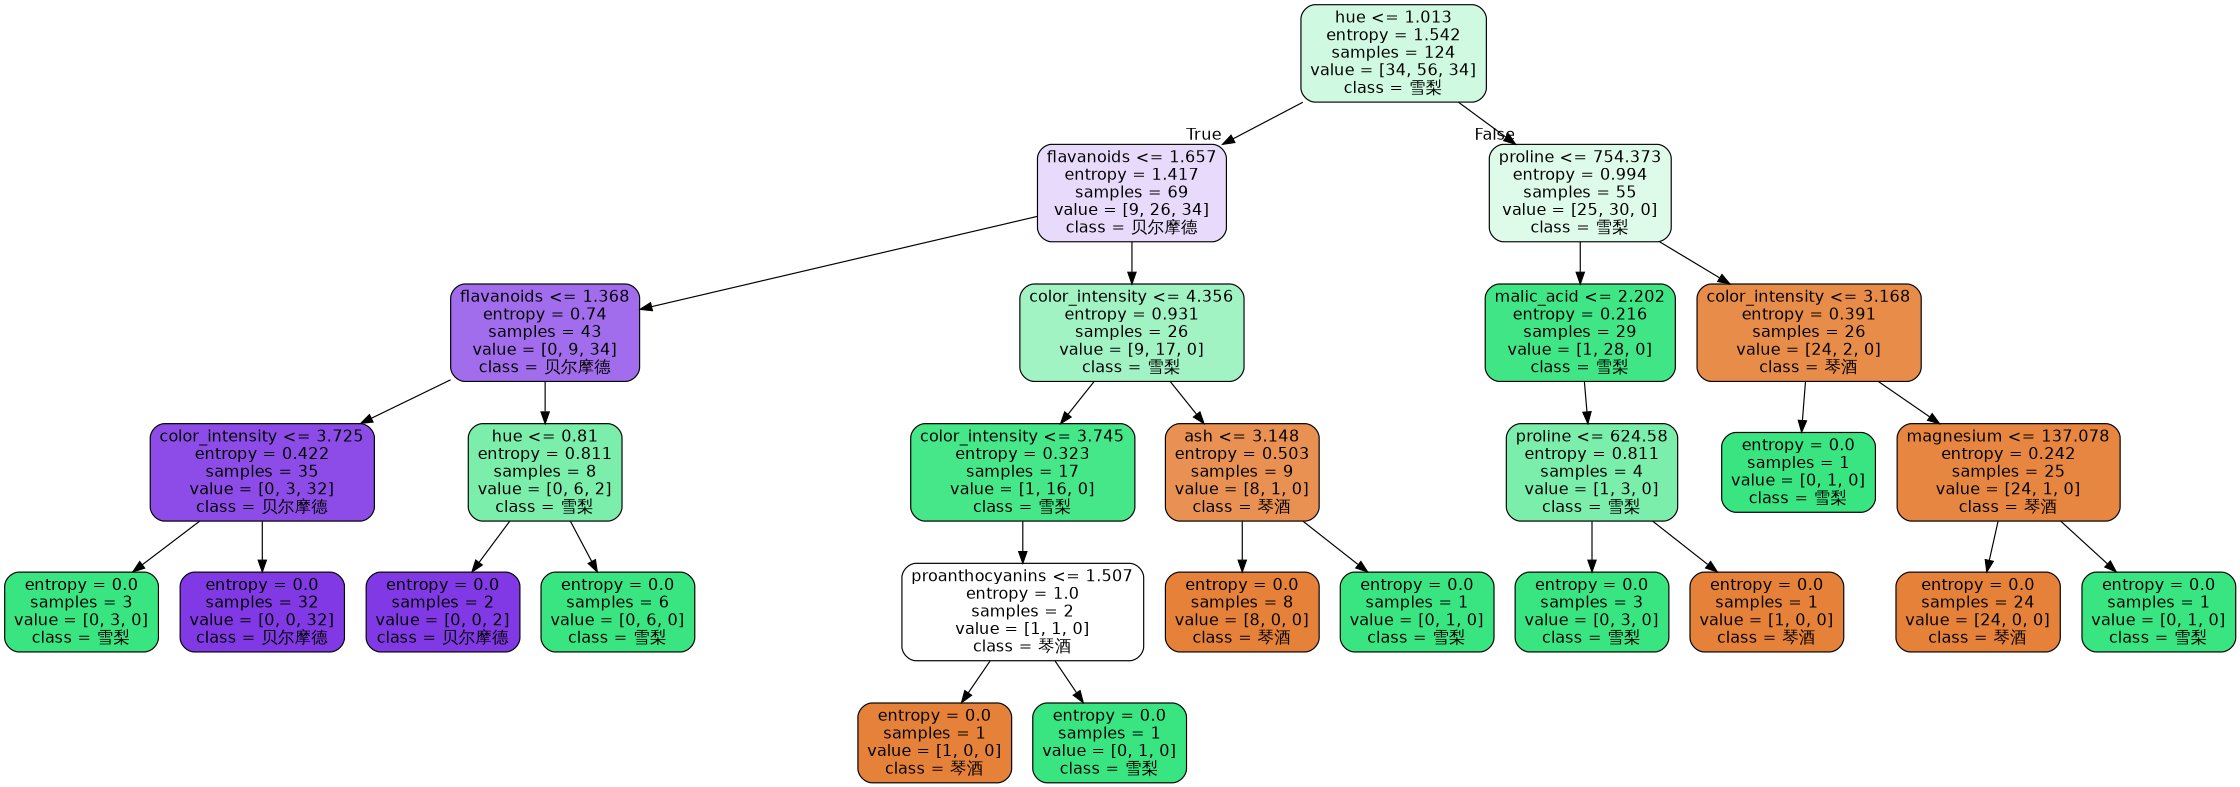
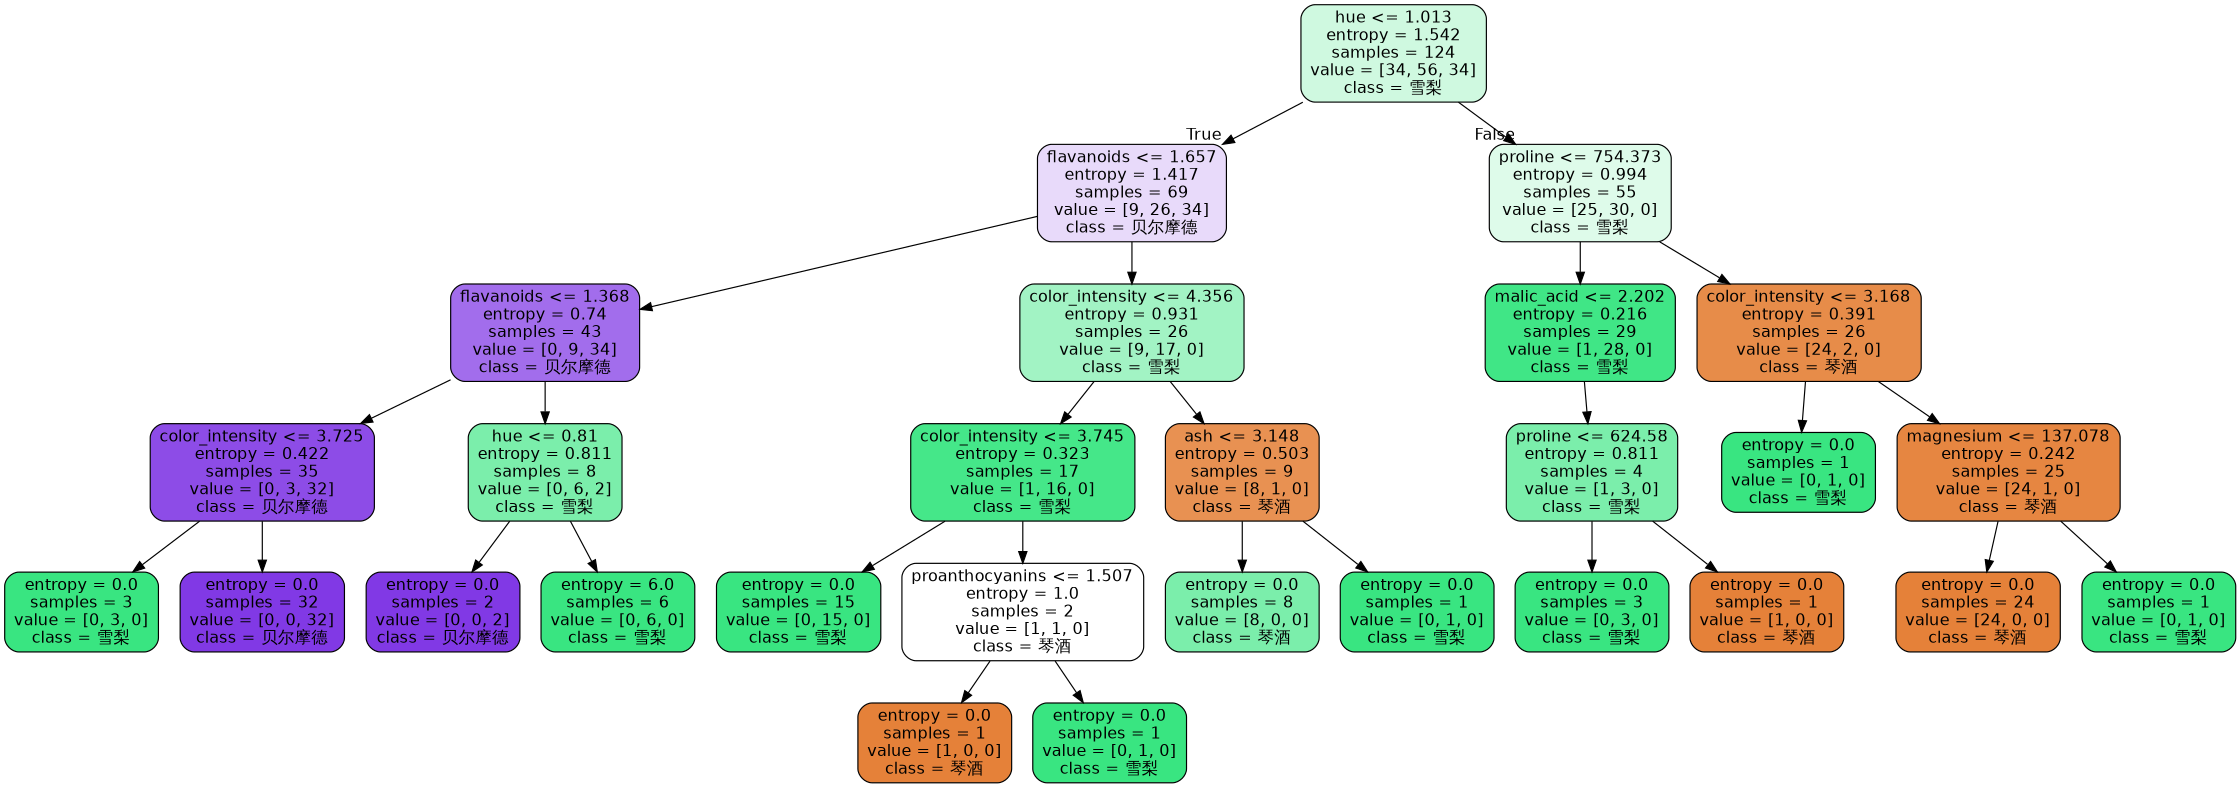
(618, 612) -> (618, 612)
none -> (799, 612)
(1242, 612) -> (1242, 612)
